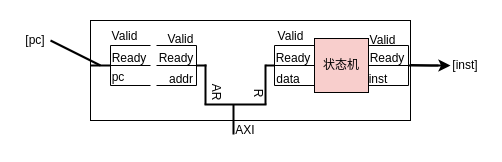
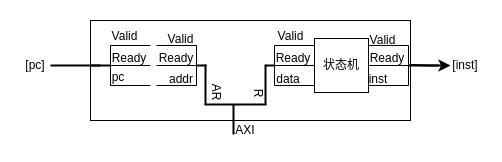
(36, 41) -> (36, 66)
(342, 66) -> (342, 66)
